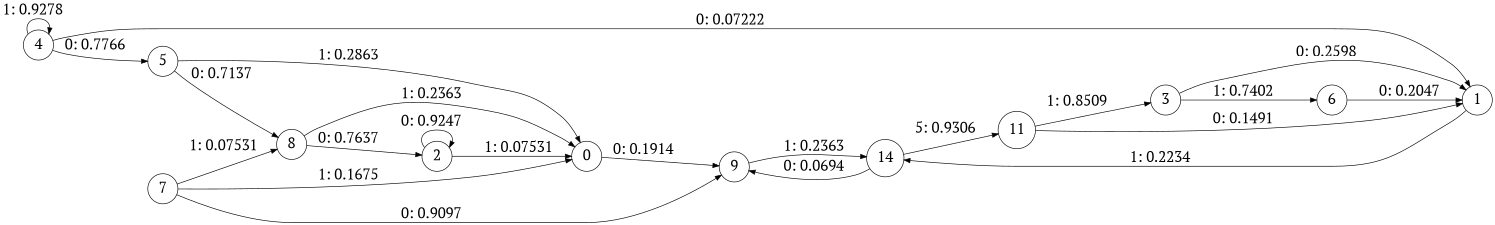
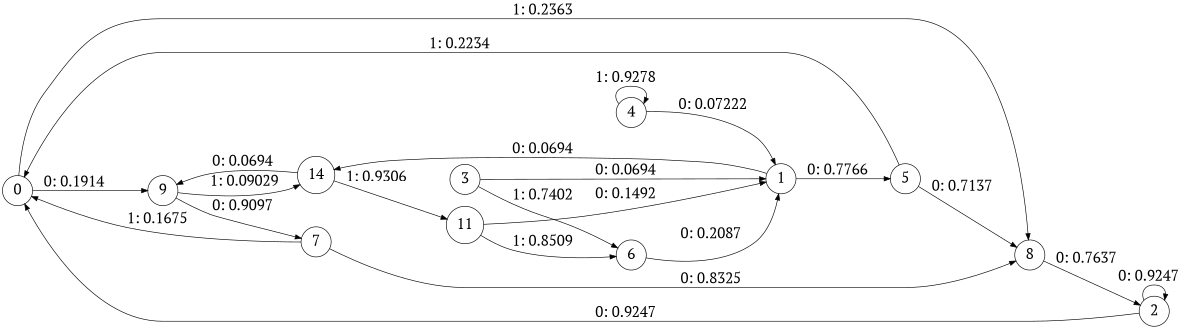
(1332, 53) -> (631, 171)
(354, 56) -> (465, 44)
(97, 59) -> (840, 179)
(1415, 92) -> (717, 234)
(437, 104) -> (551, 19)
(1090, 115) -> (543, 256)
(1249, 119) -> (631, 194)
(951, 129) -> (382, 178)
(227, 146) -> (717, 279)
(820, 147) -> (248, 182)
(522, 148) -> (631, 313)
(1166, 158) -> (548, 149)
(449, 223) -> (234, 221)
